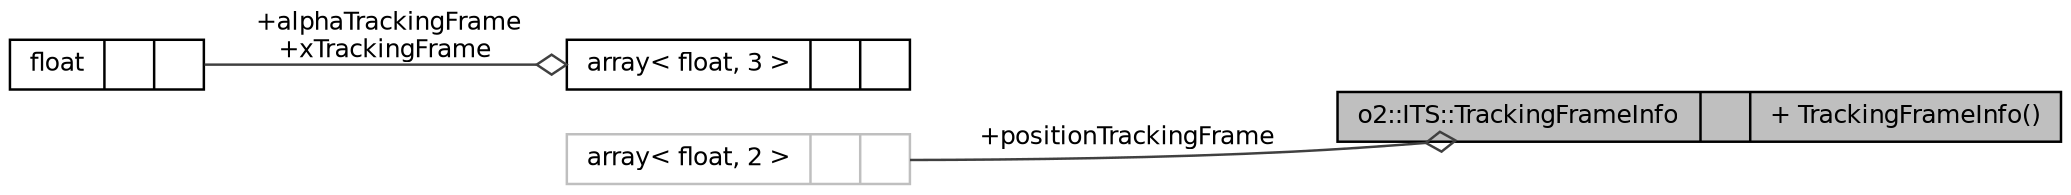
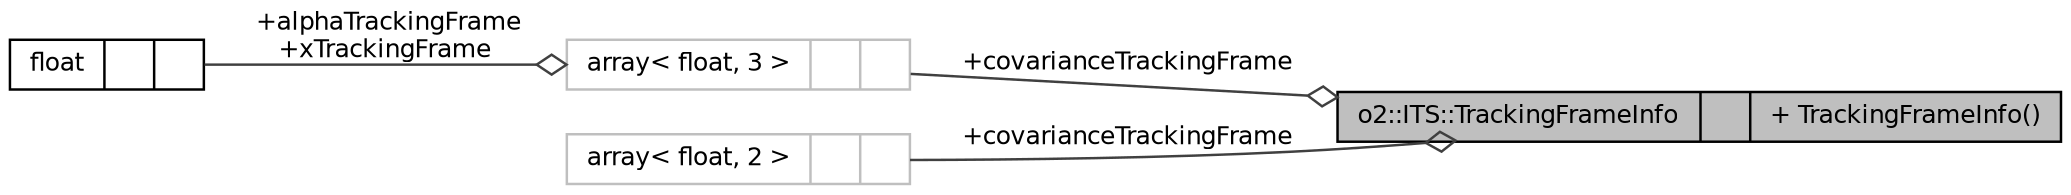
(738, 65) -> (738, 65)
none -> (1109, 85)
(1124, 138) -> (1124, 138)
